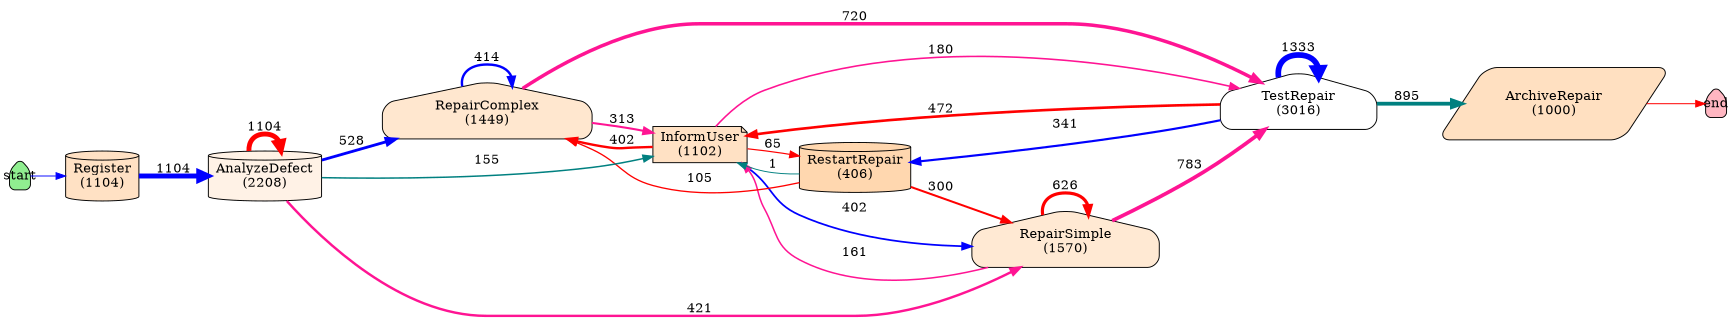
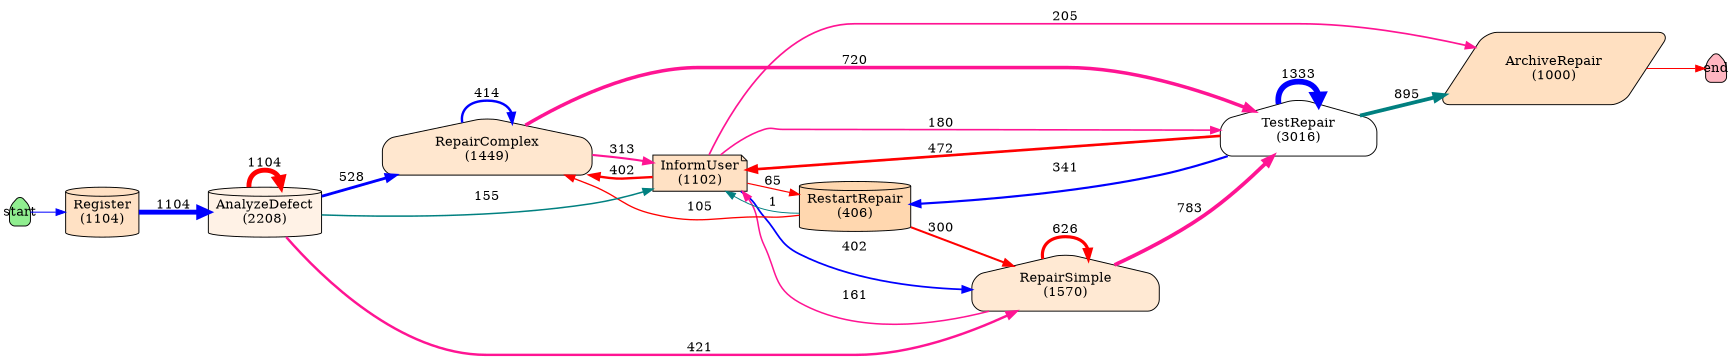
none -> (1058, 24)
